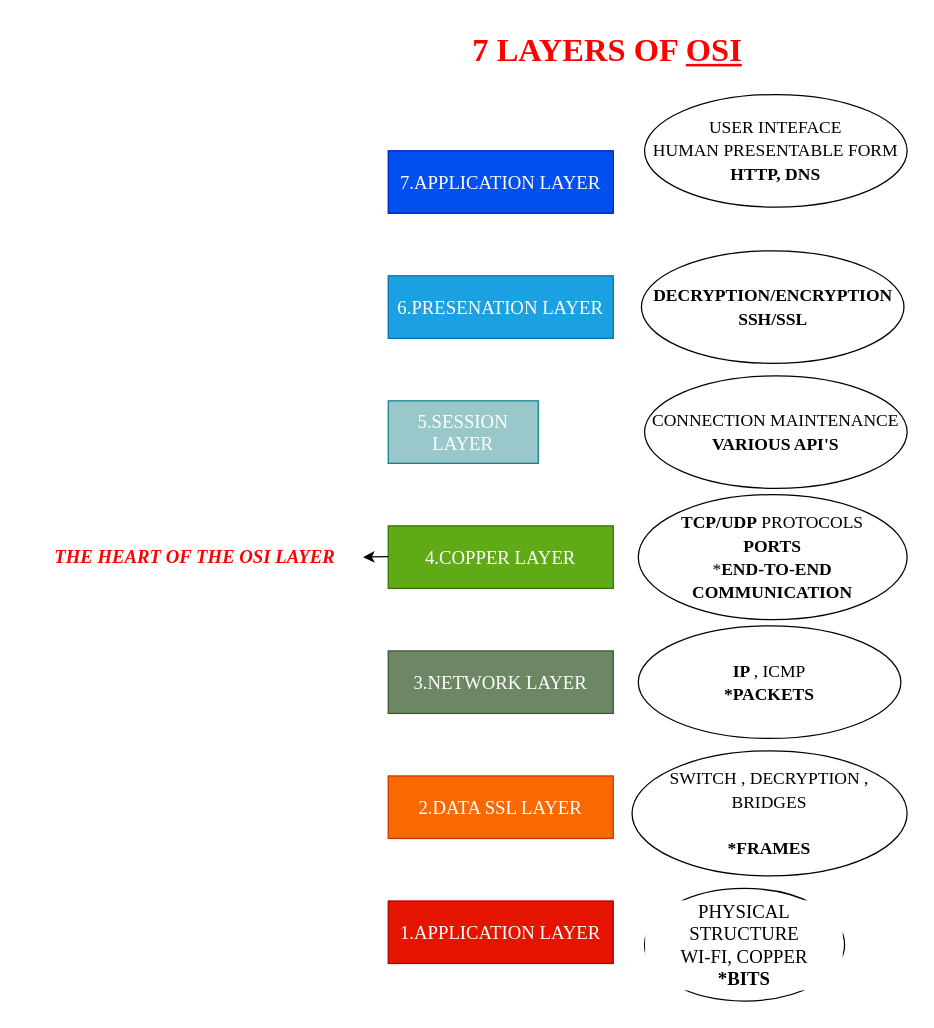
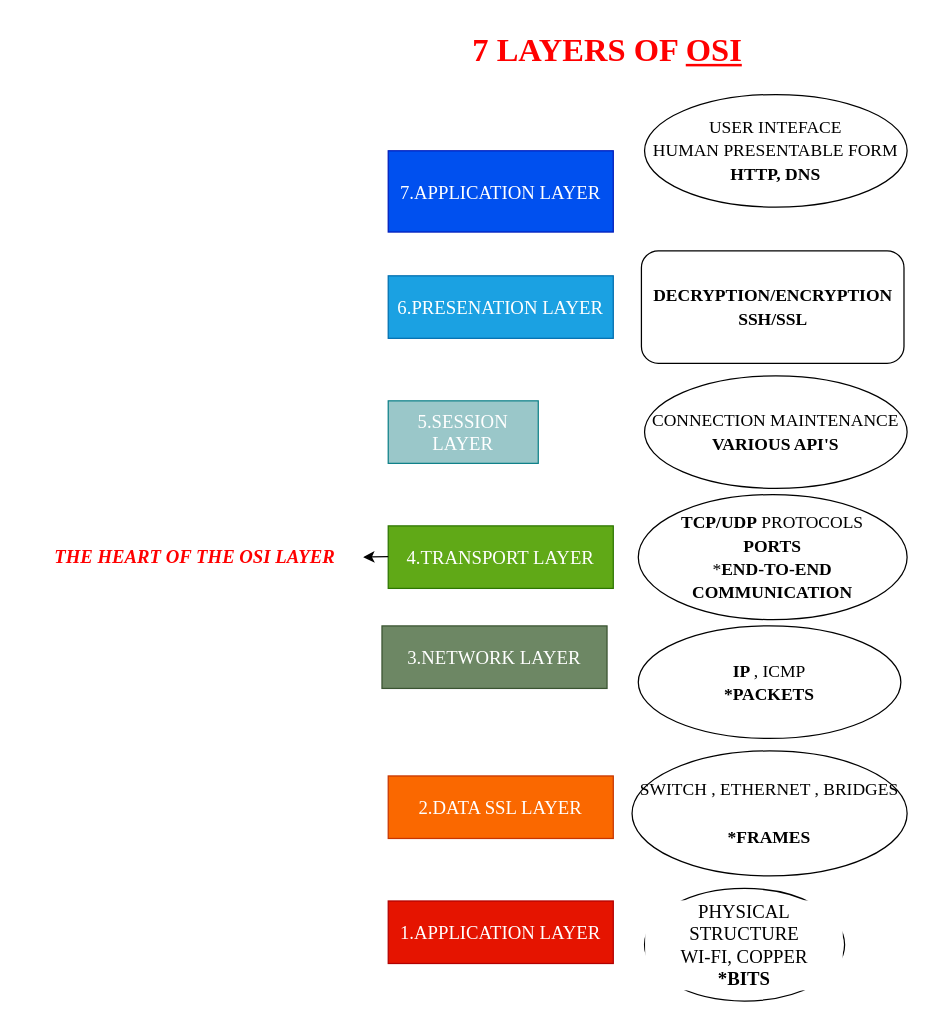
(501, 182) -> (501, 191)
(773, 307) -> (773, 307)
(501, 557) -> (501, 557)
(501, 682) -> (494, 657)
(769, 813) -> (769, 813)
